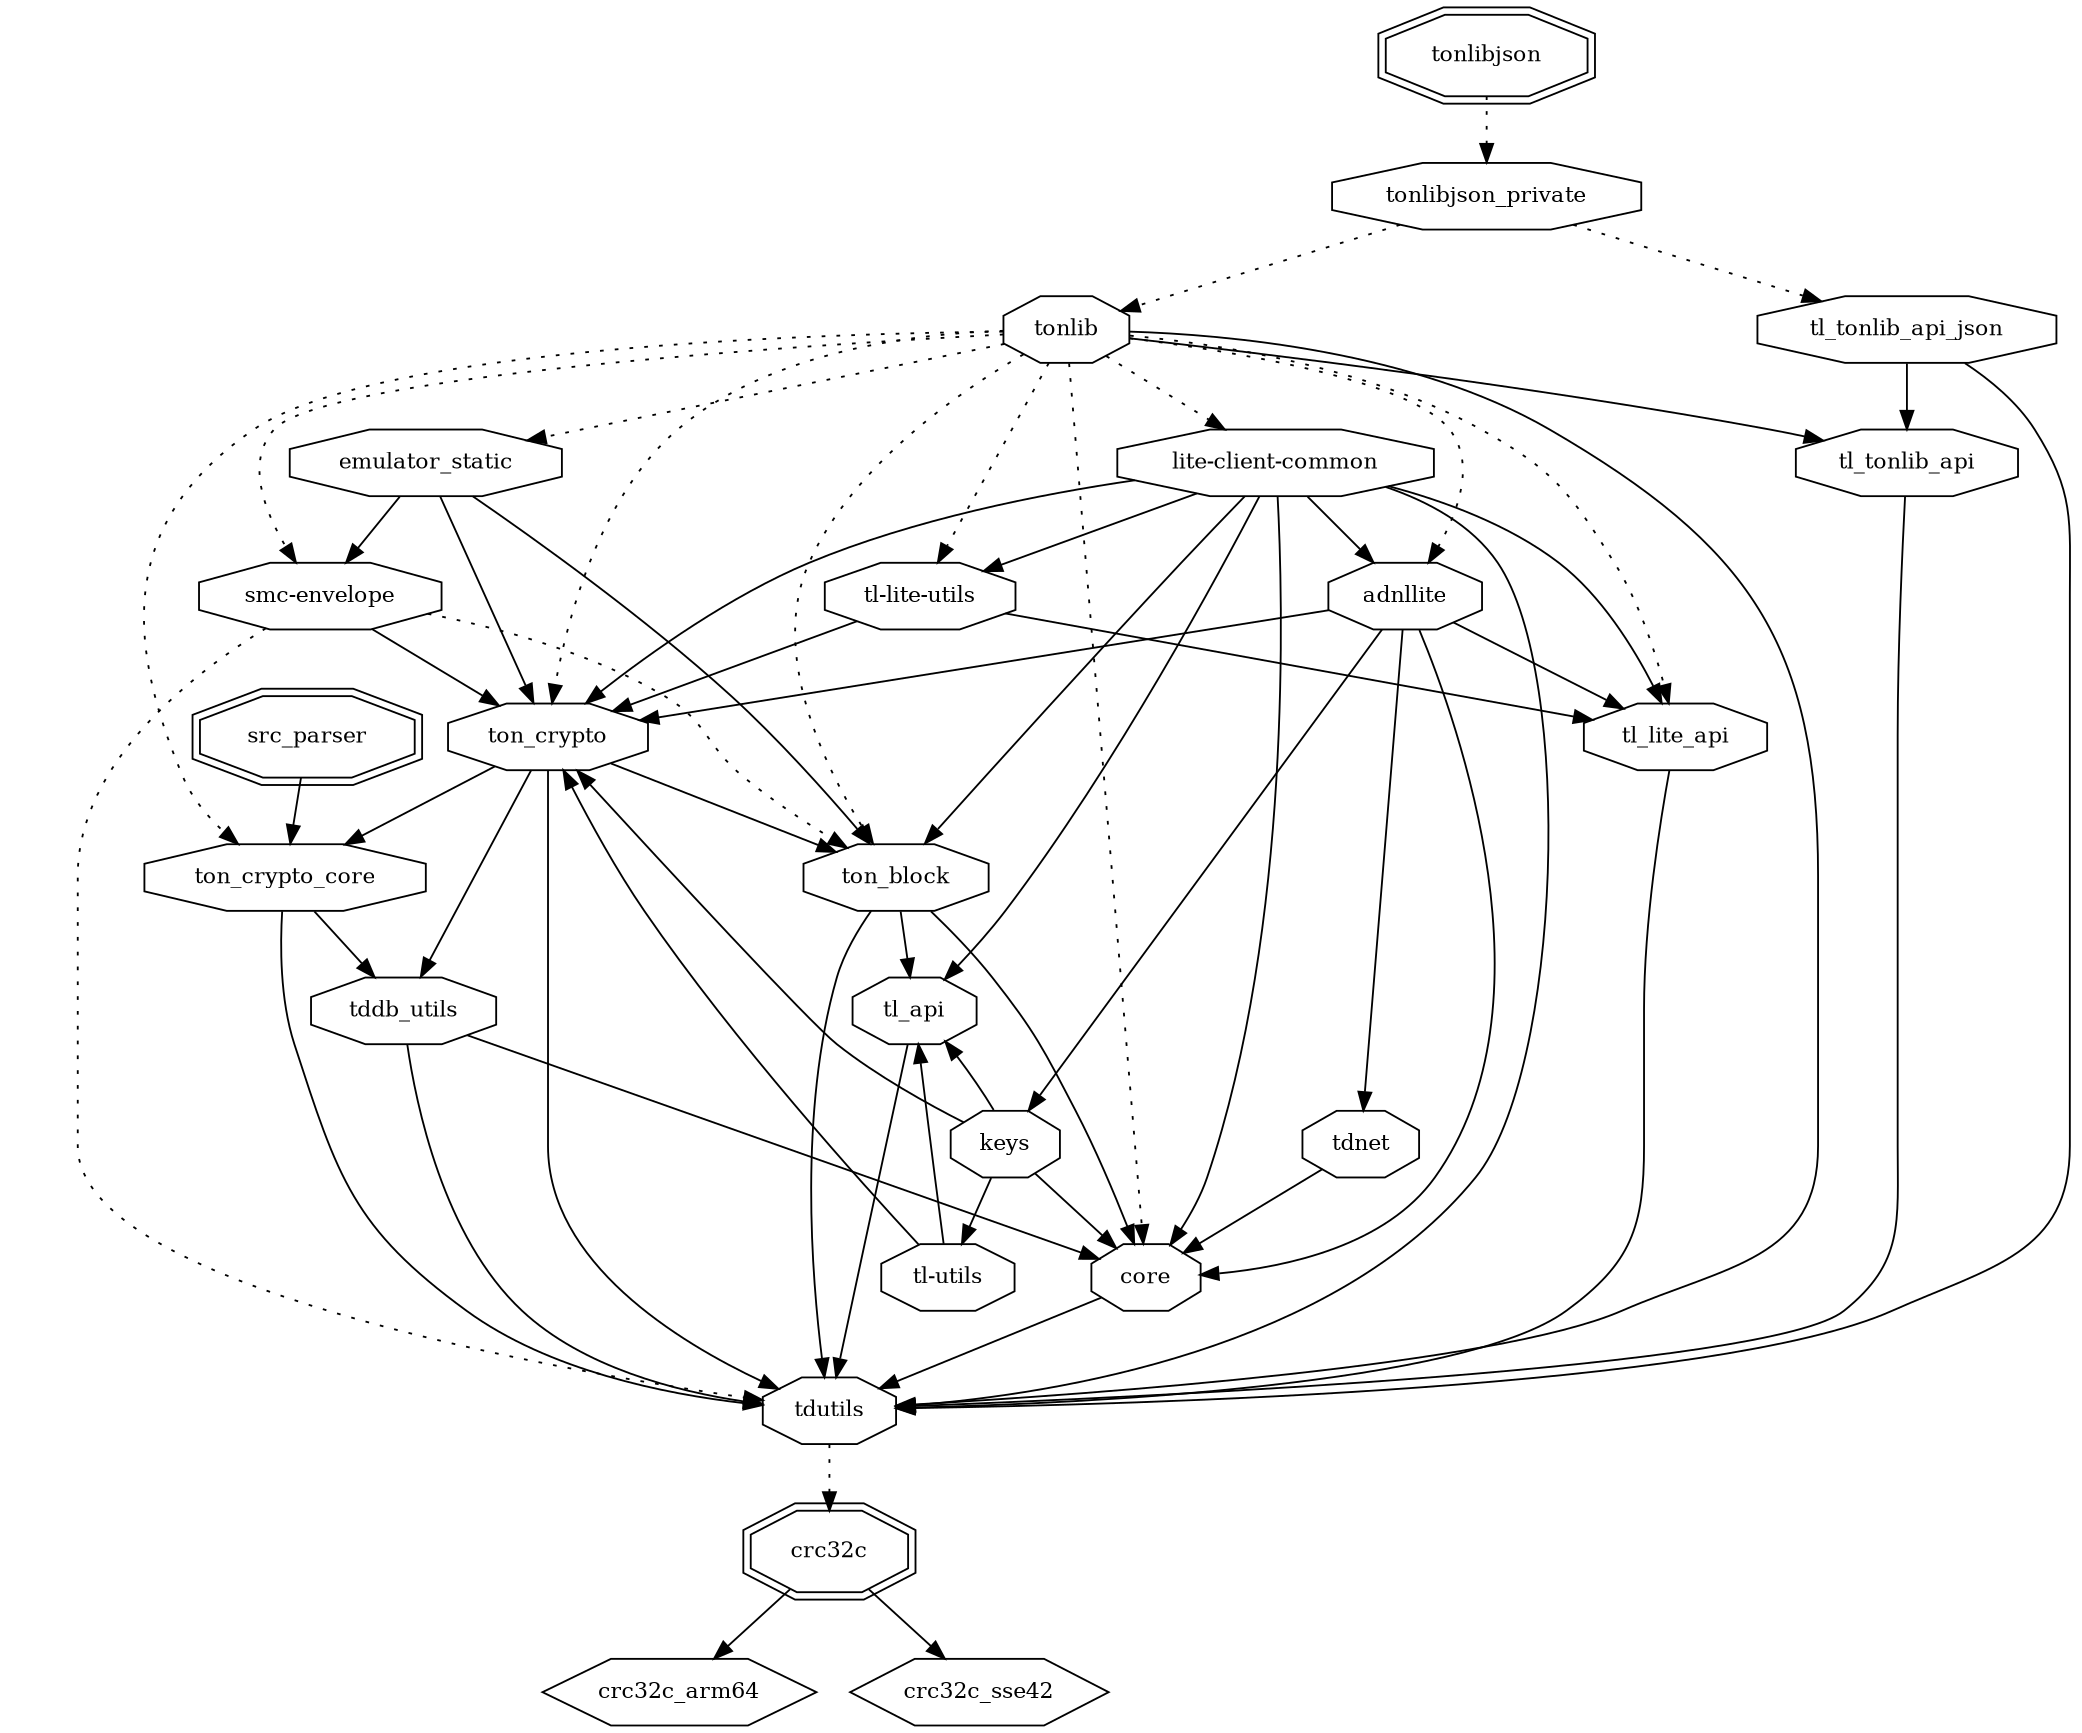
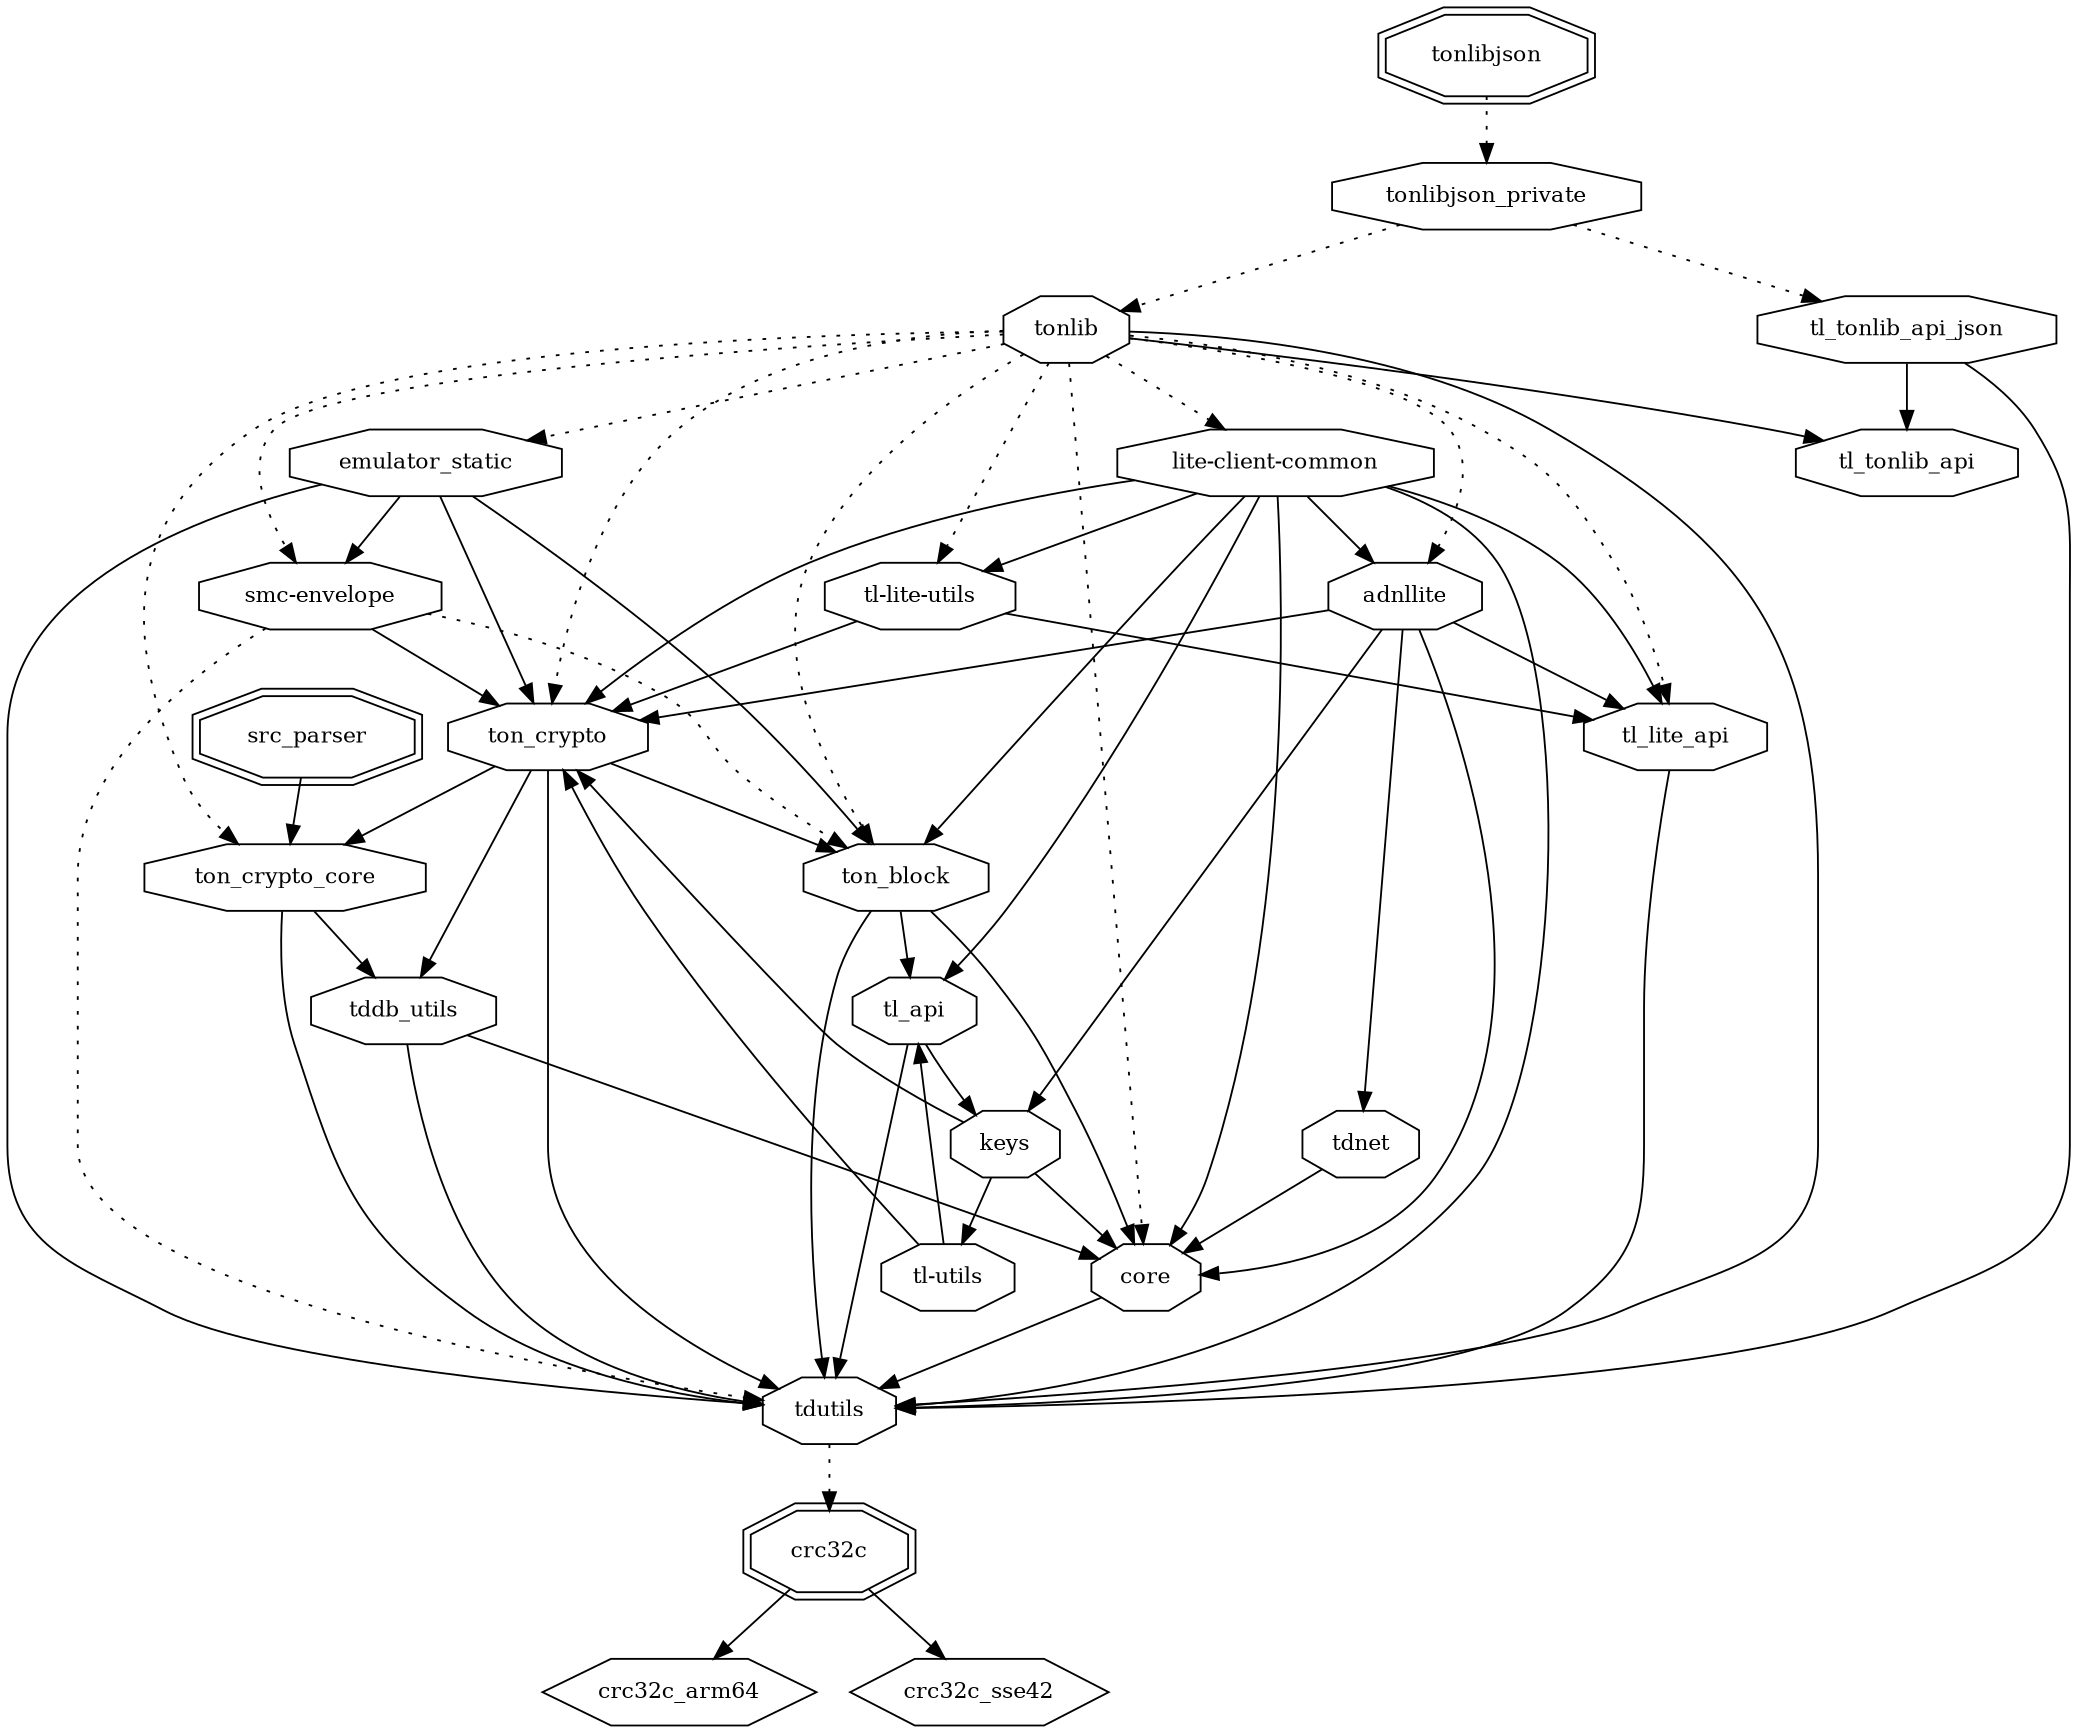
(976, 1083) -> (944, 1073)
(1836, 1314) -> (7, 1142)
